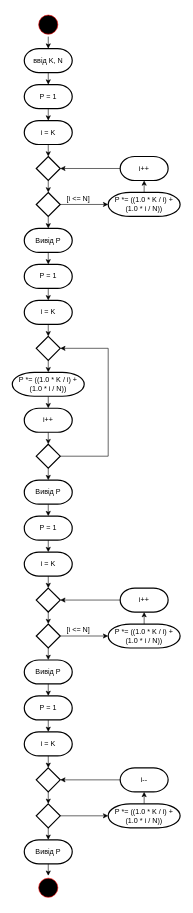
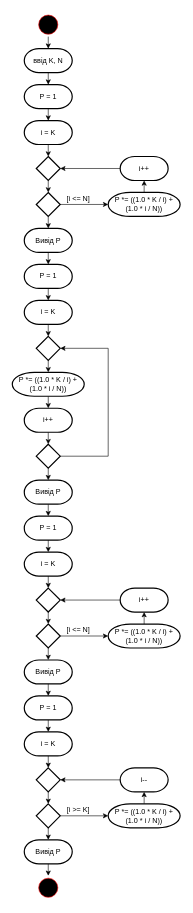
none -> (78, 810)
